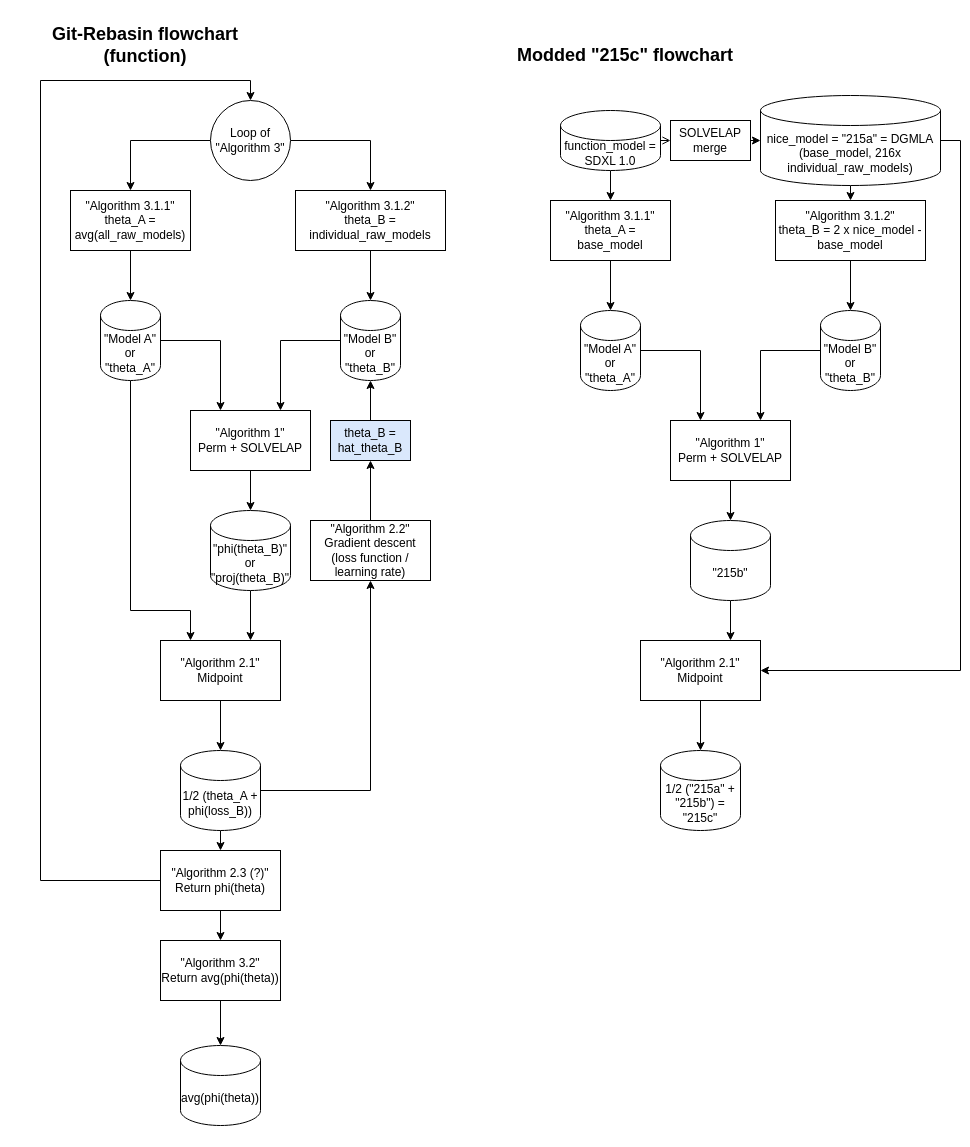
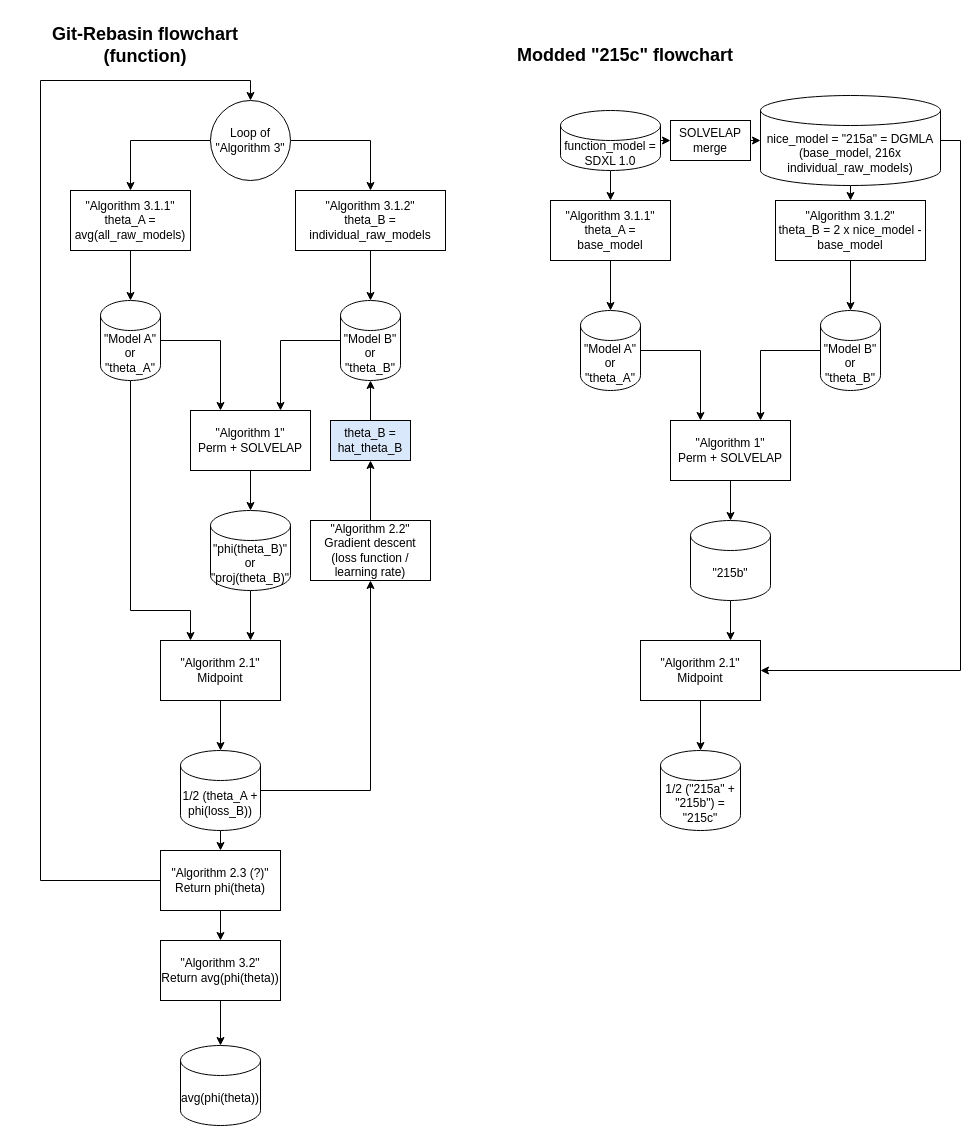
(664, 141) -> (663, 141)
